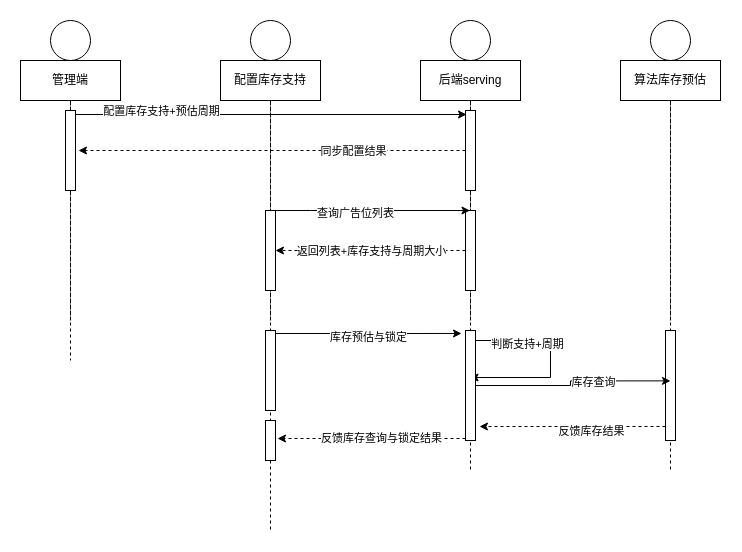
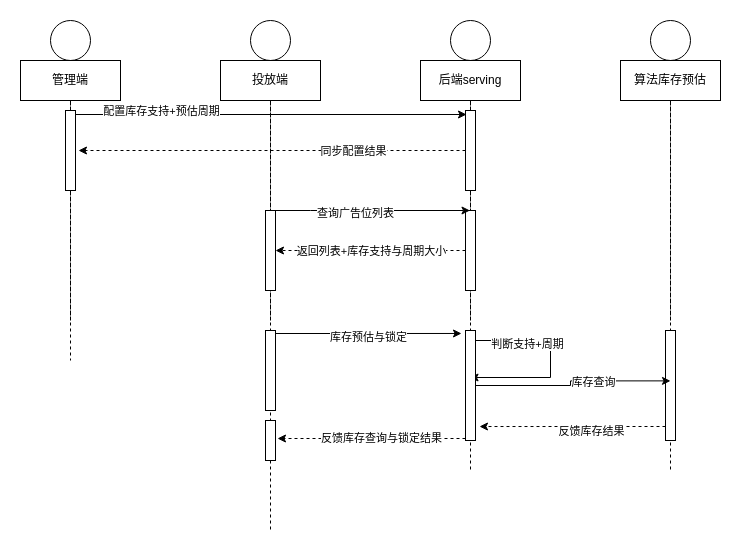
(271, 81) -> (271, 81)
